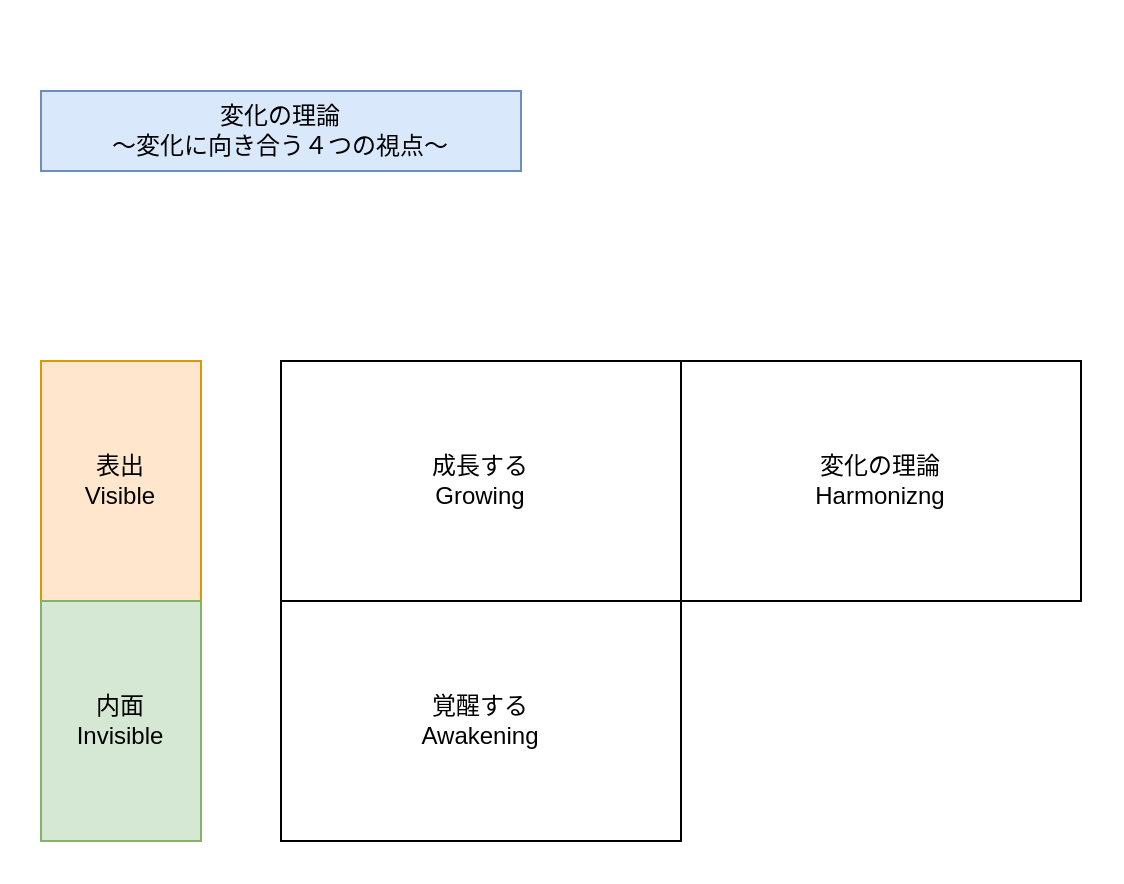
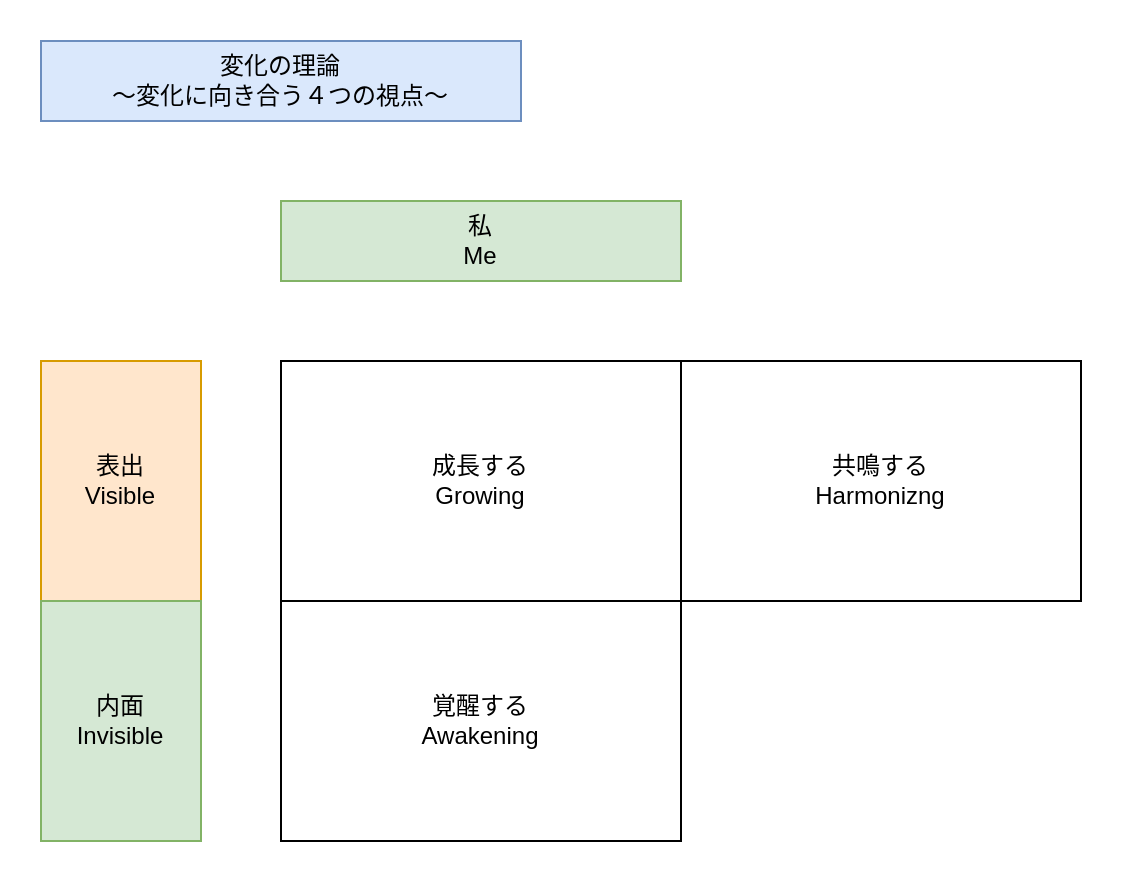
(281, 131) -> (281, 81)
none -> (481, 241)
(881, 481) -> (881, 481)
